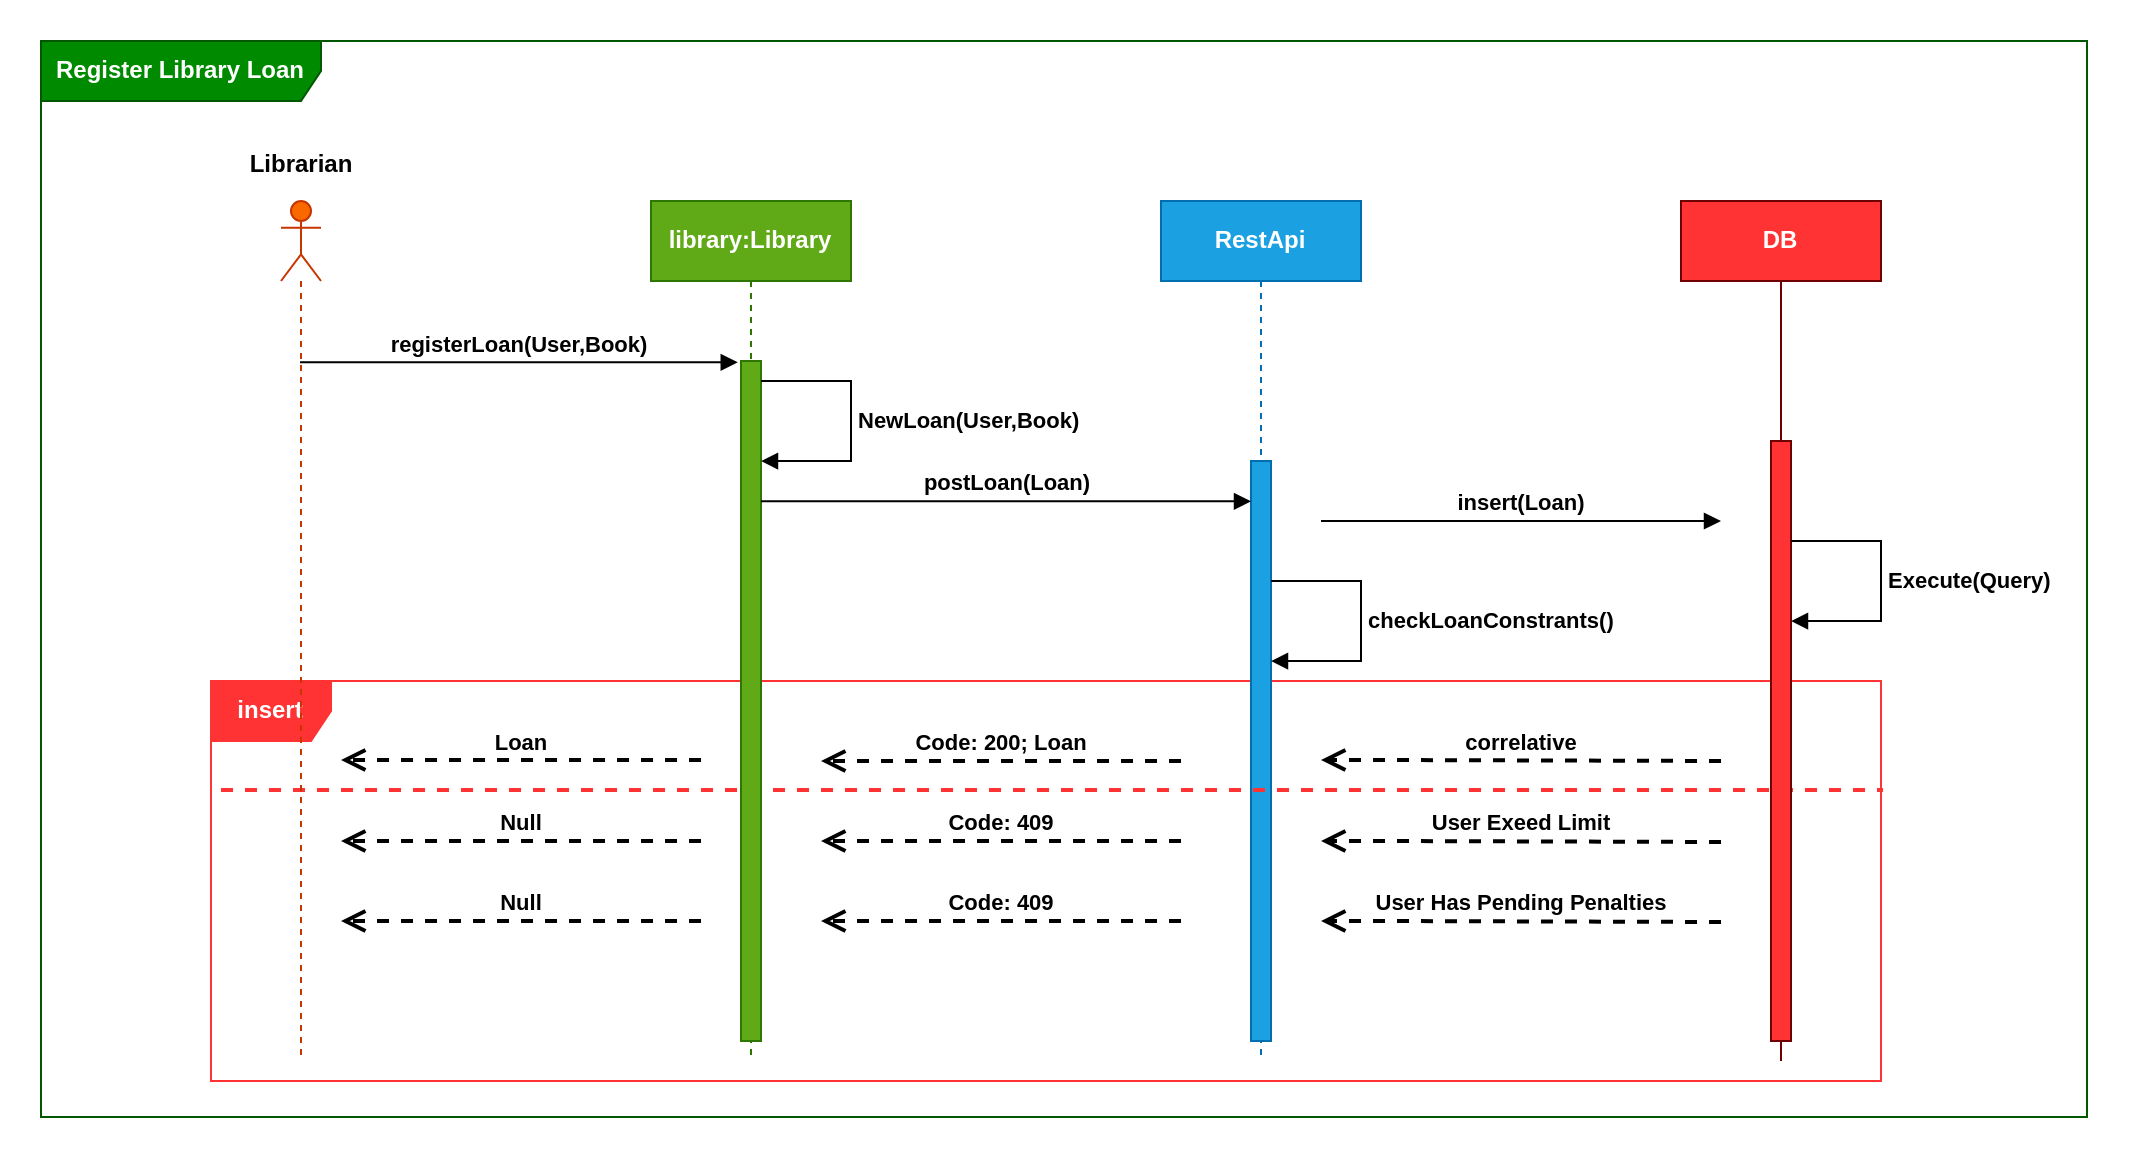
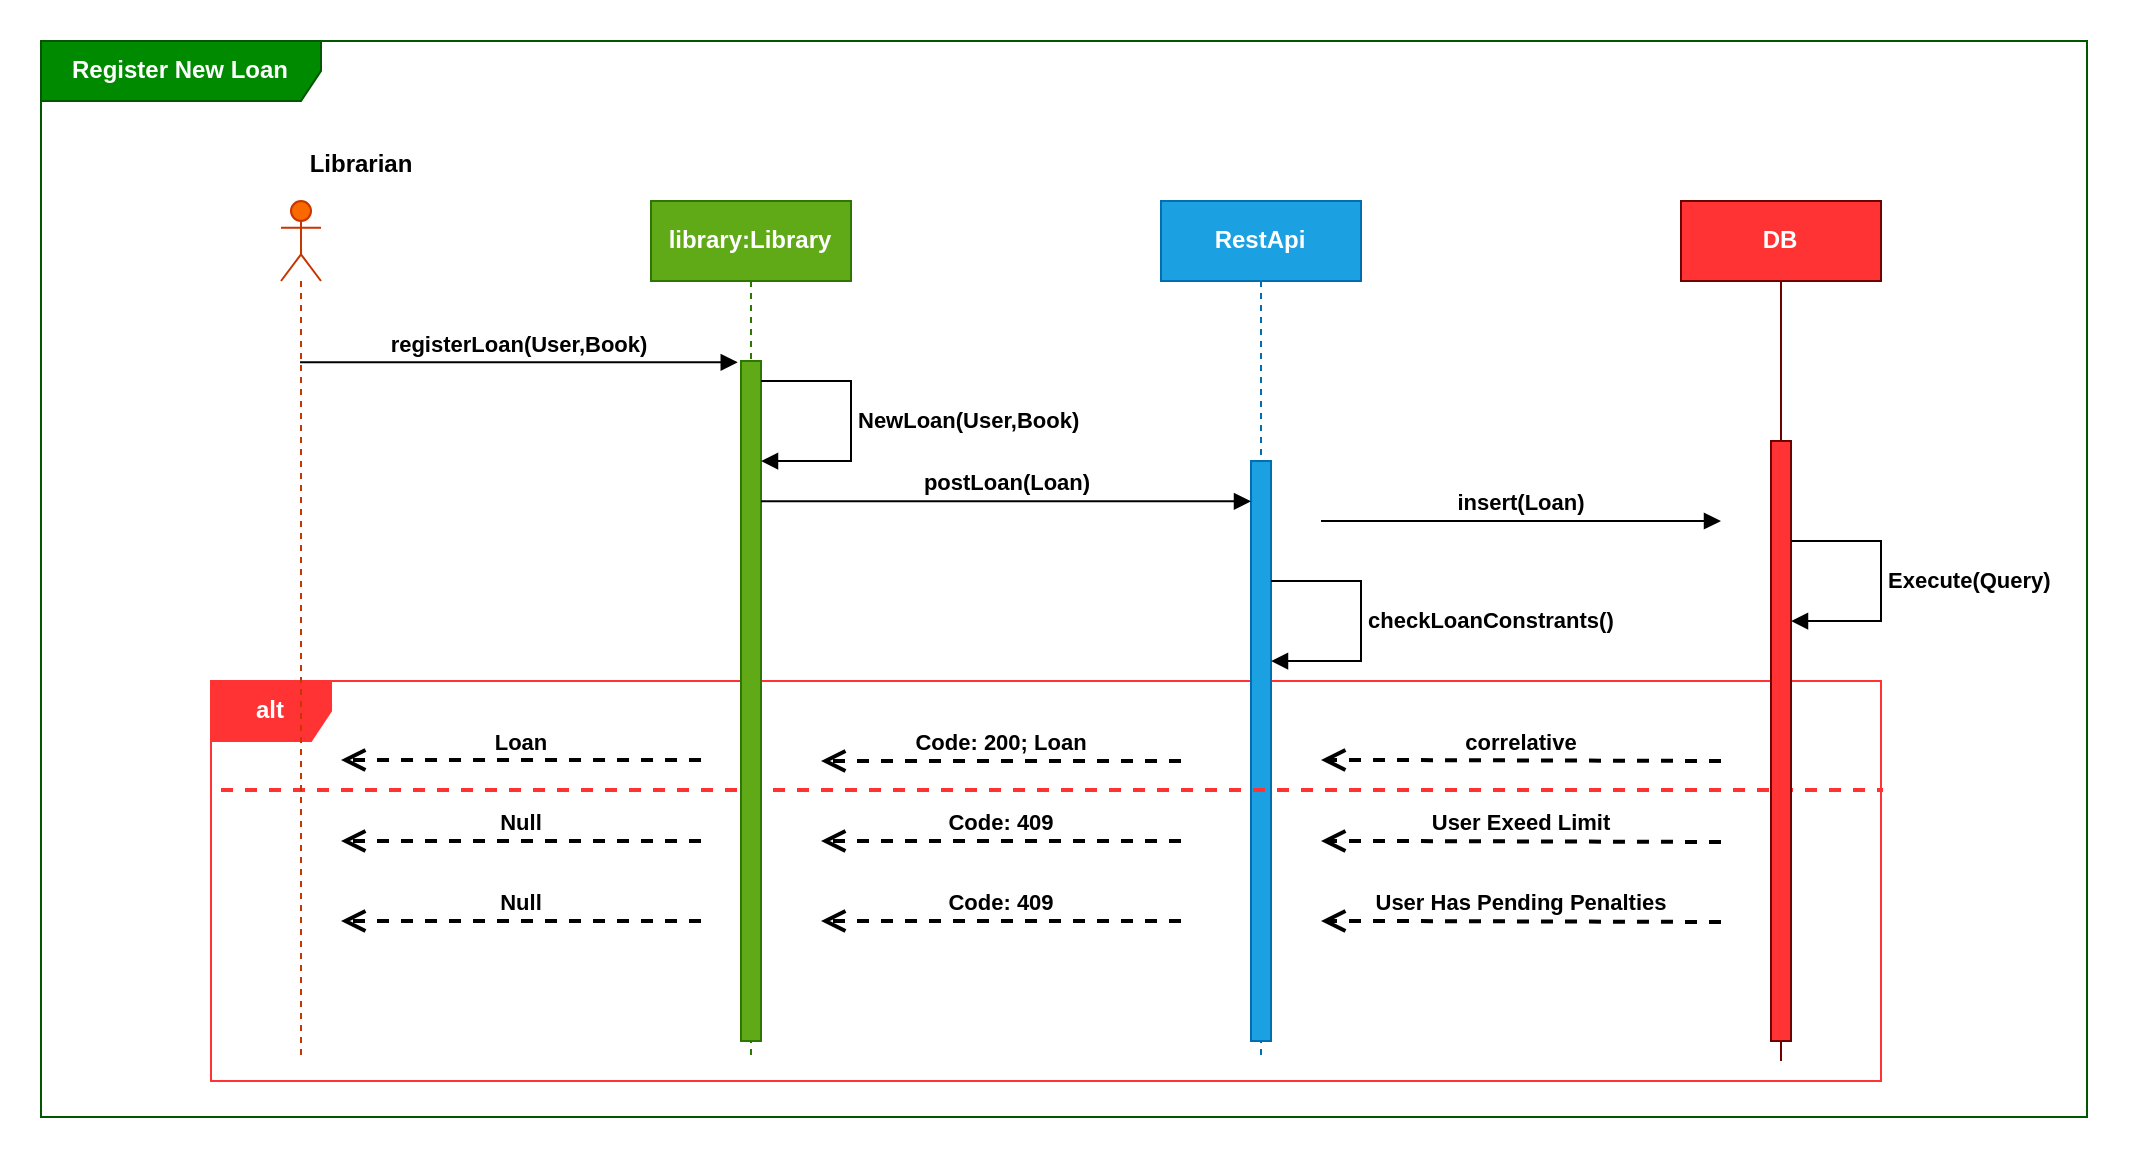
(181, 71) -> (181, 71)
(301, 165) -> (361, 165)
(271, 711) -> (271, 711)
